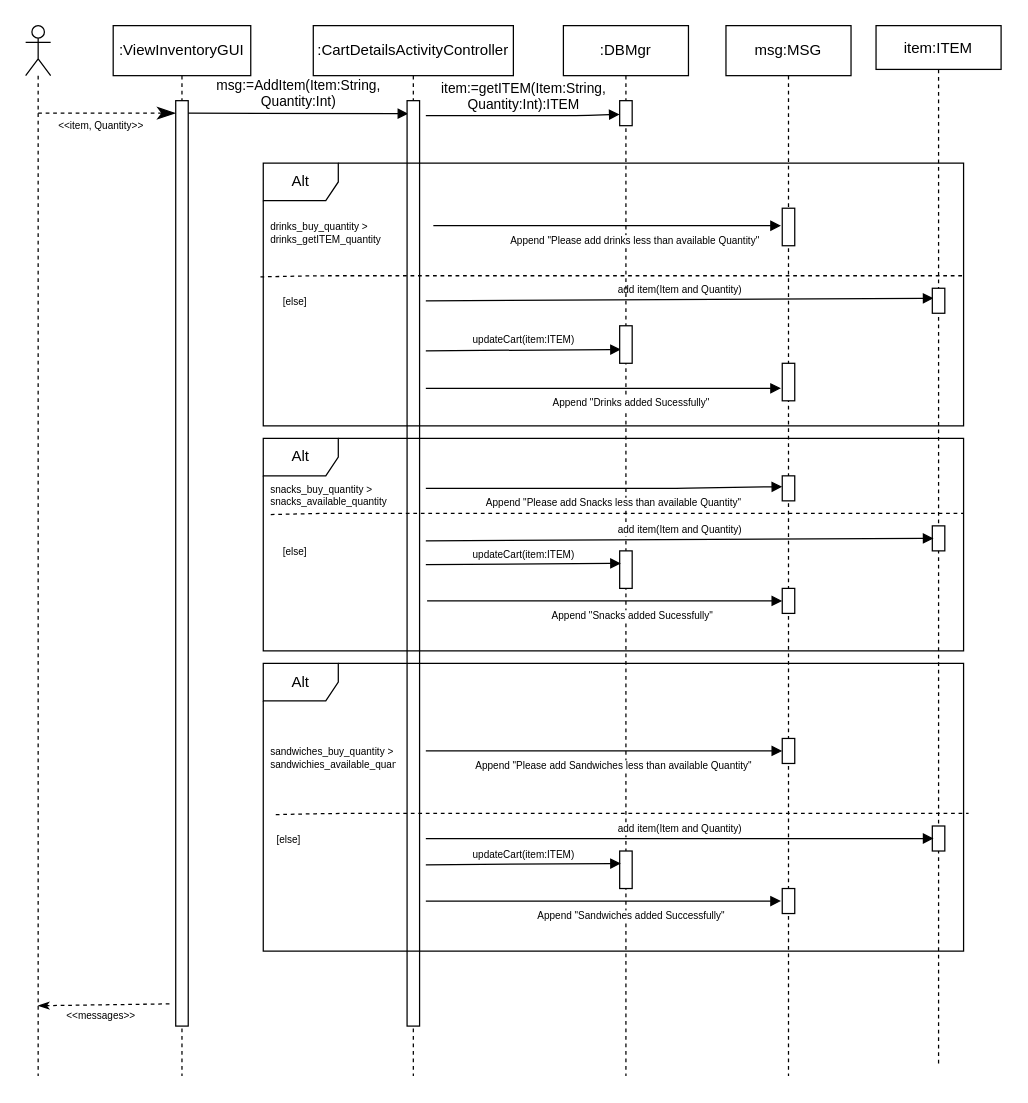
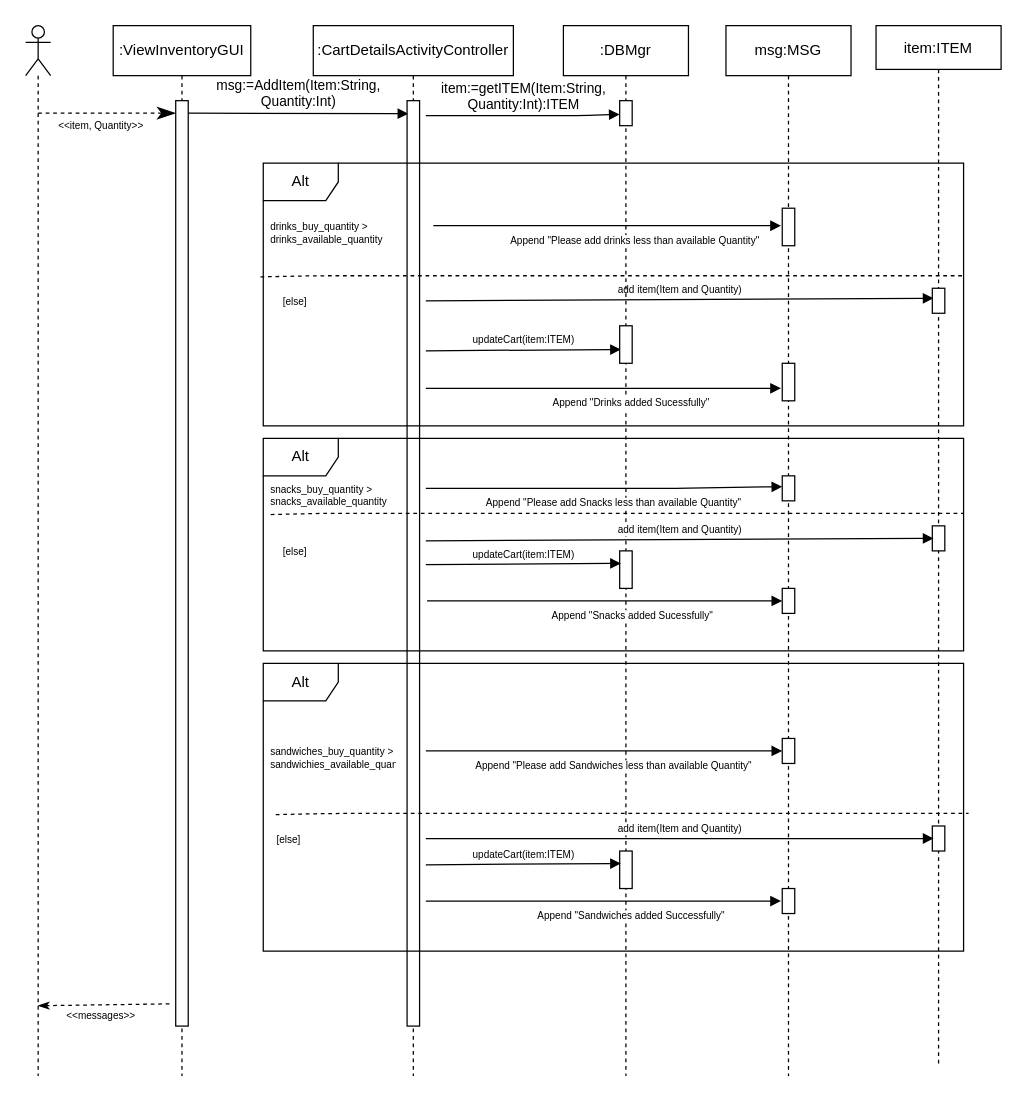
(325, 227) -> (325, 227)
